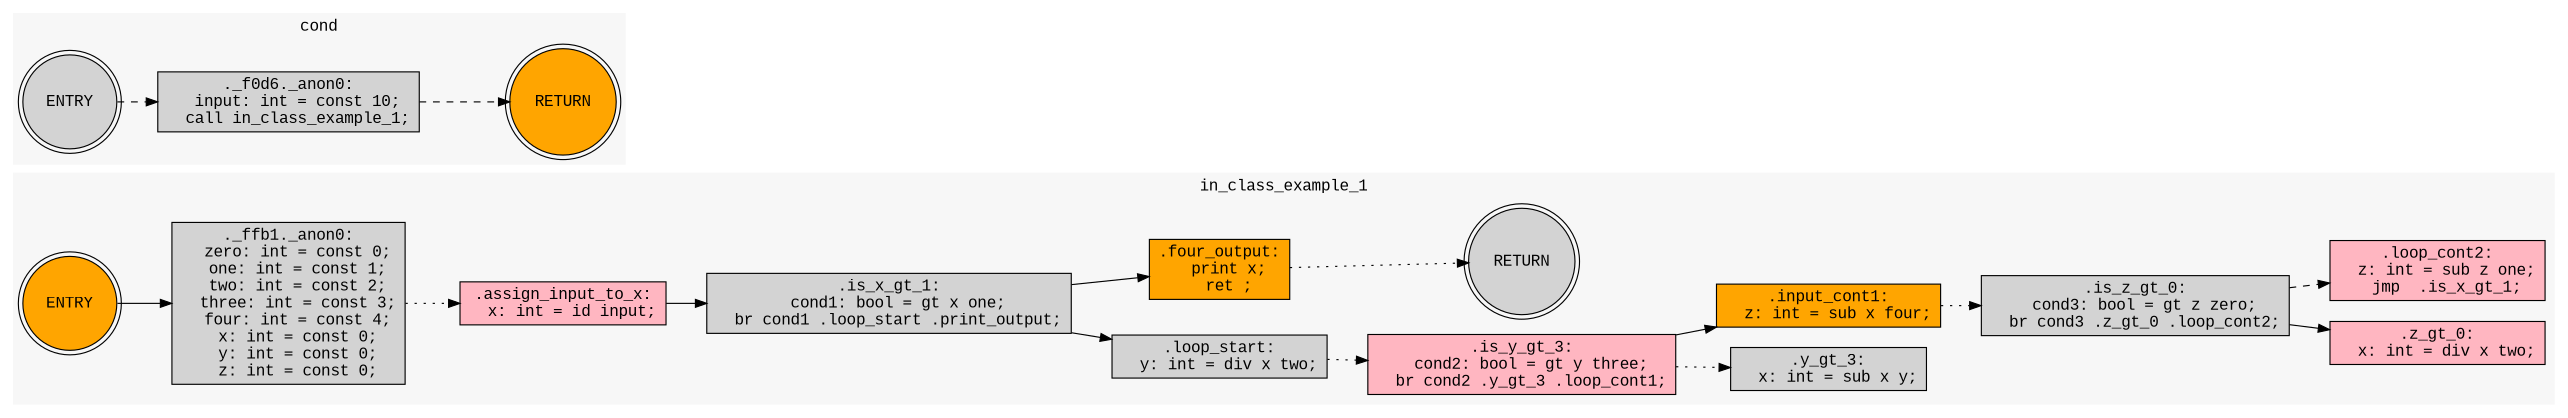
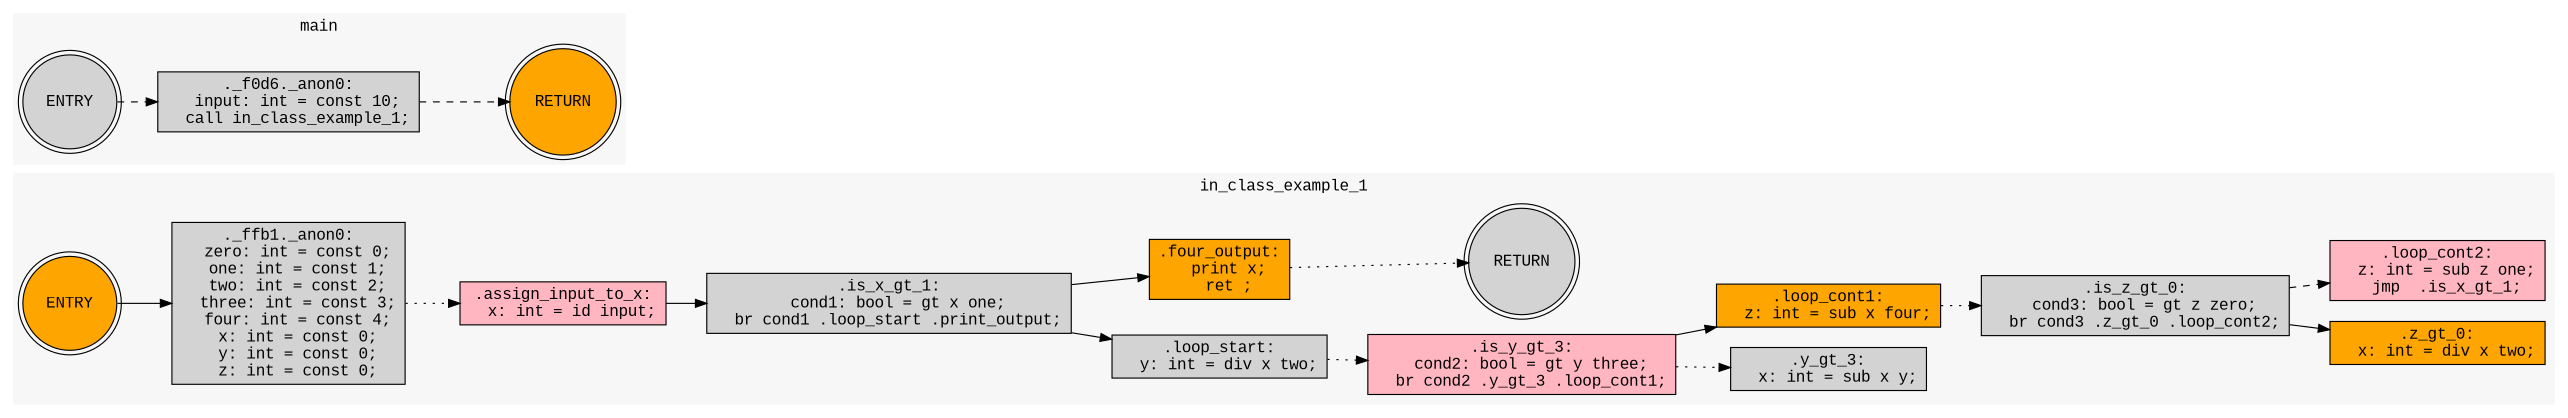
(319, 27) -> (319, 27)
(1829, 306) -> (1829, 306)
(2438, 343) -> (2438, 343)
